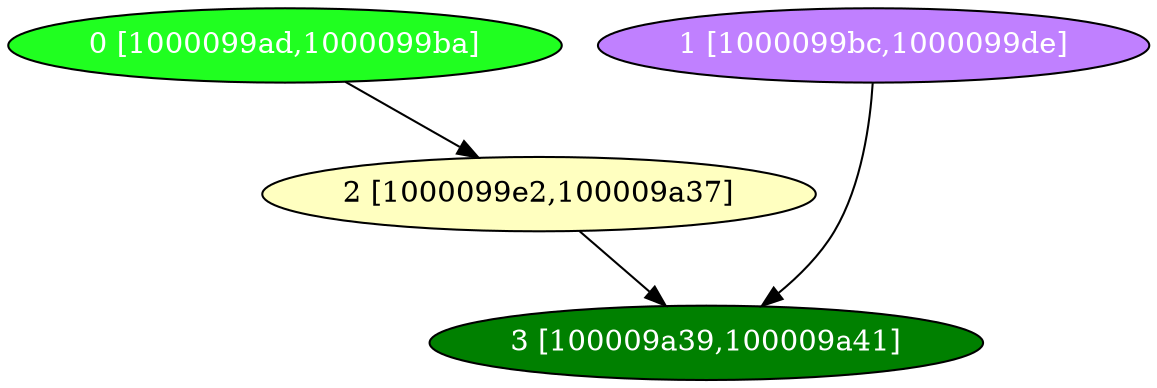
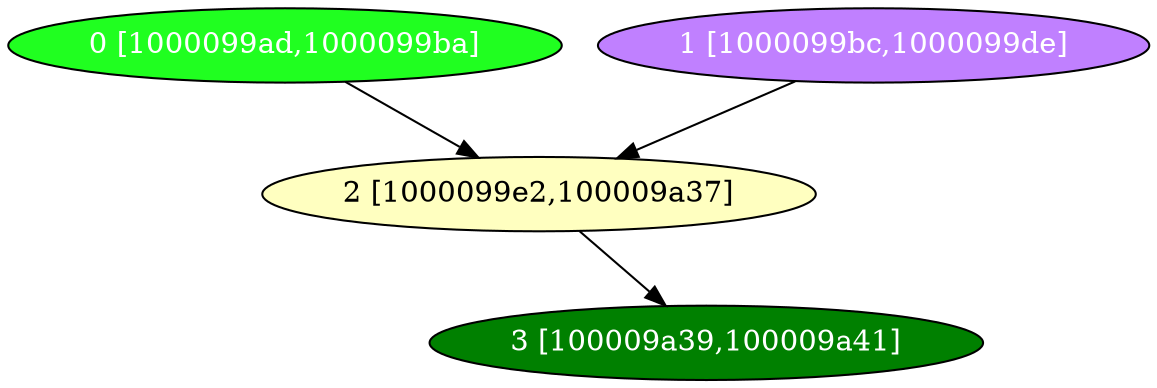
(849, 199) -> (716, 116)
